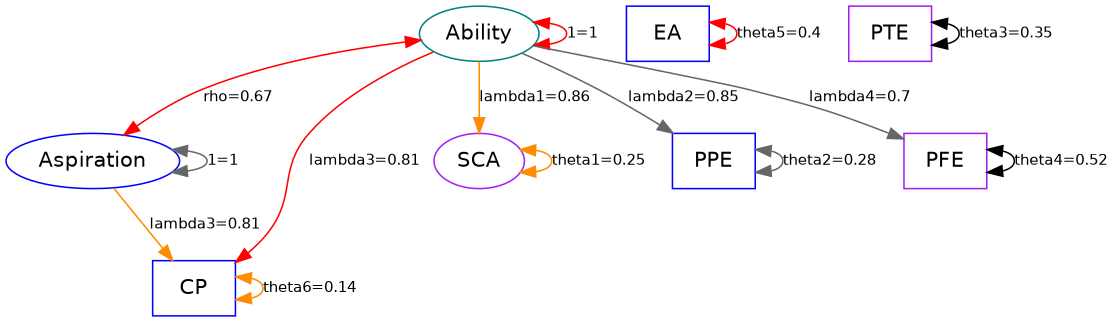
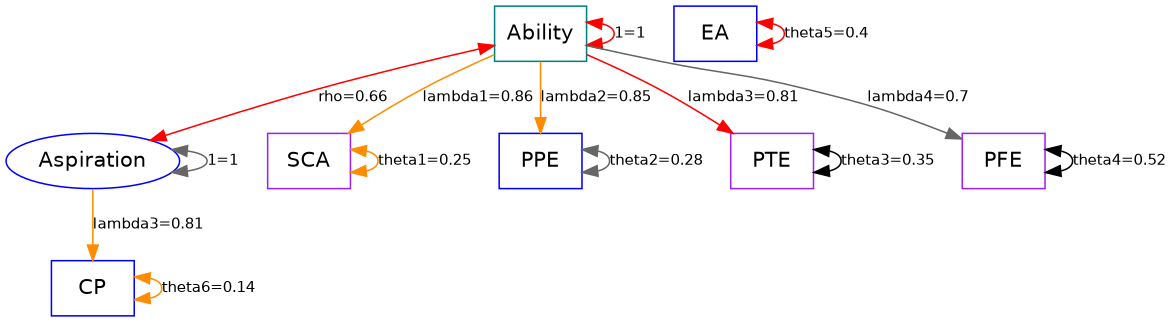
(479, 34) -> (541, 34)
(592, 86) -> (541, 90)
(238, 97) -> (353, 97)
(313, 129) -> (655, 87)
(479, 161) -> (309, 161)
